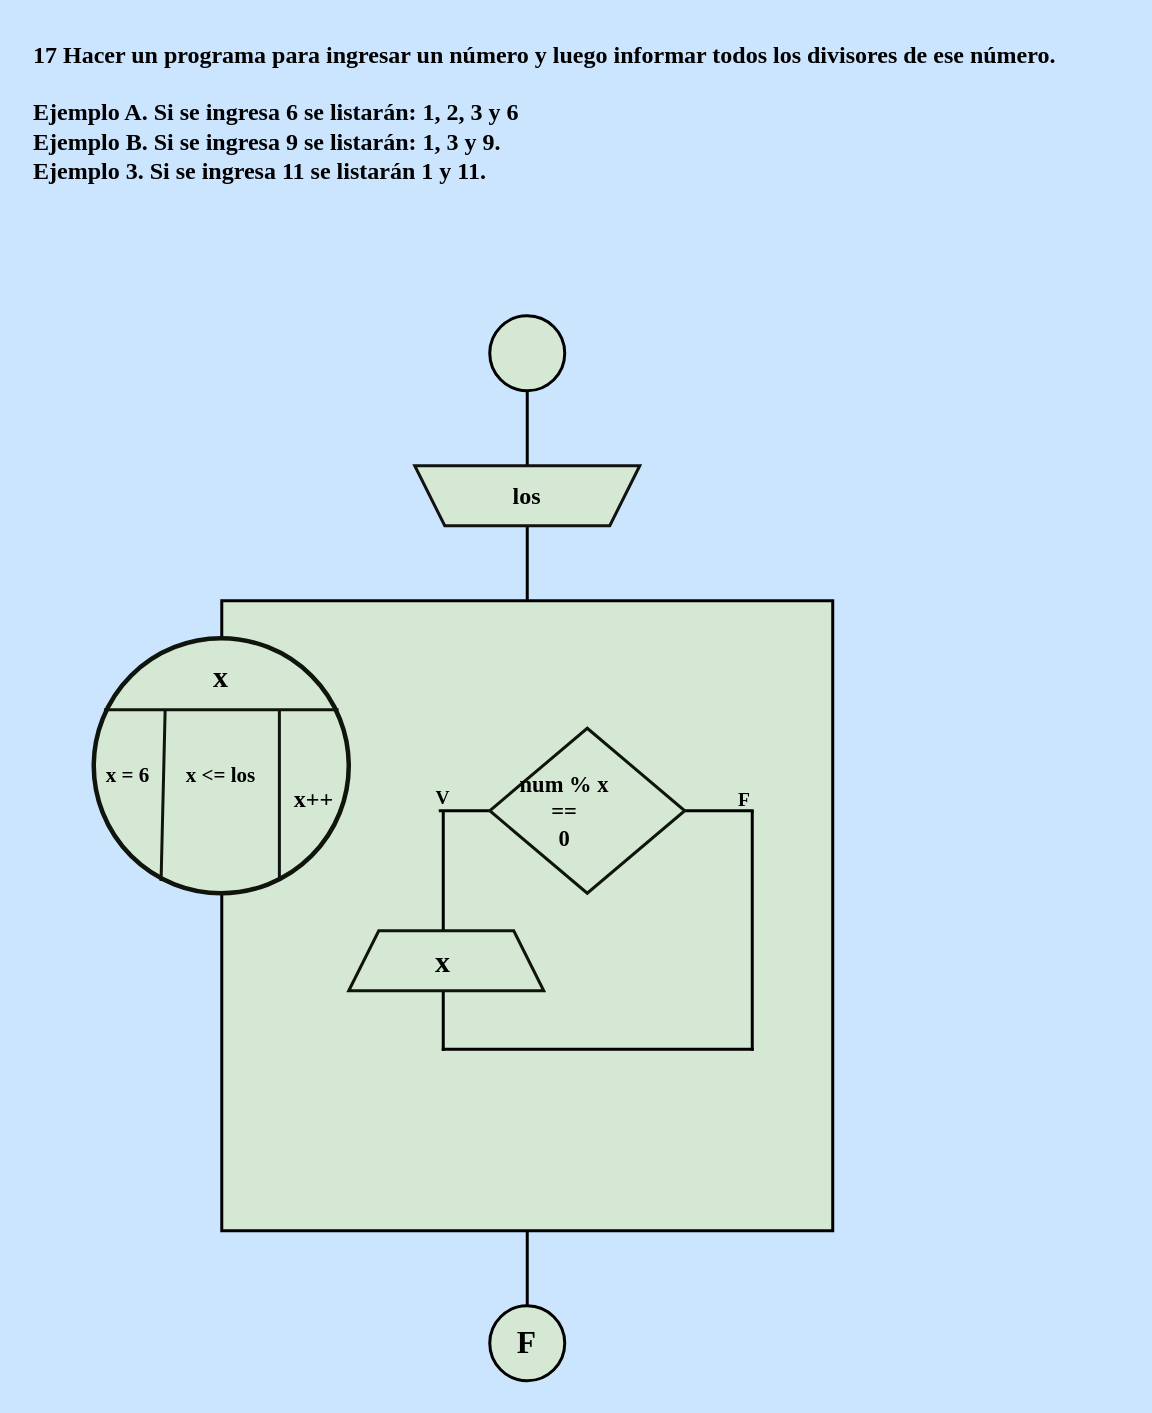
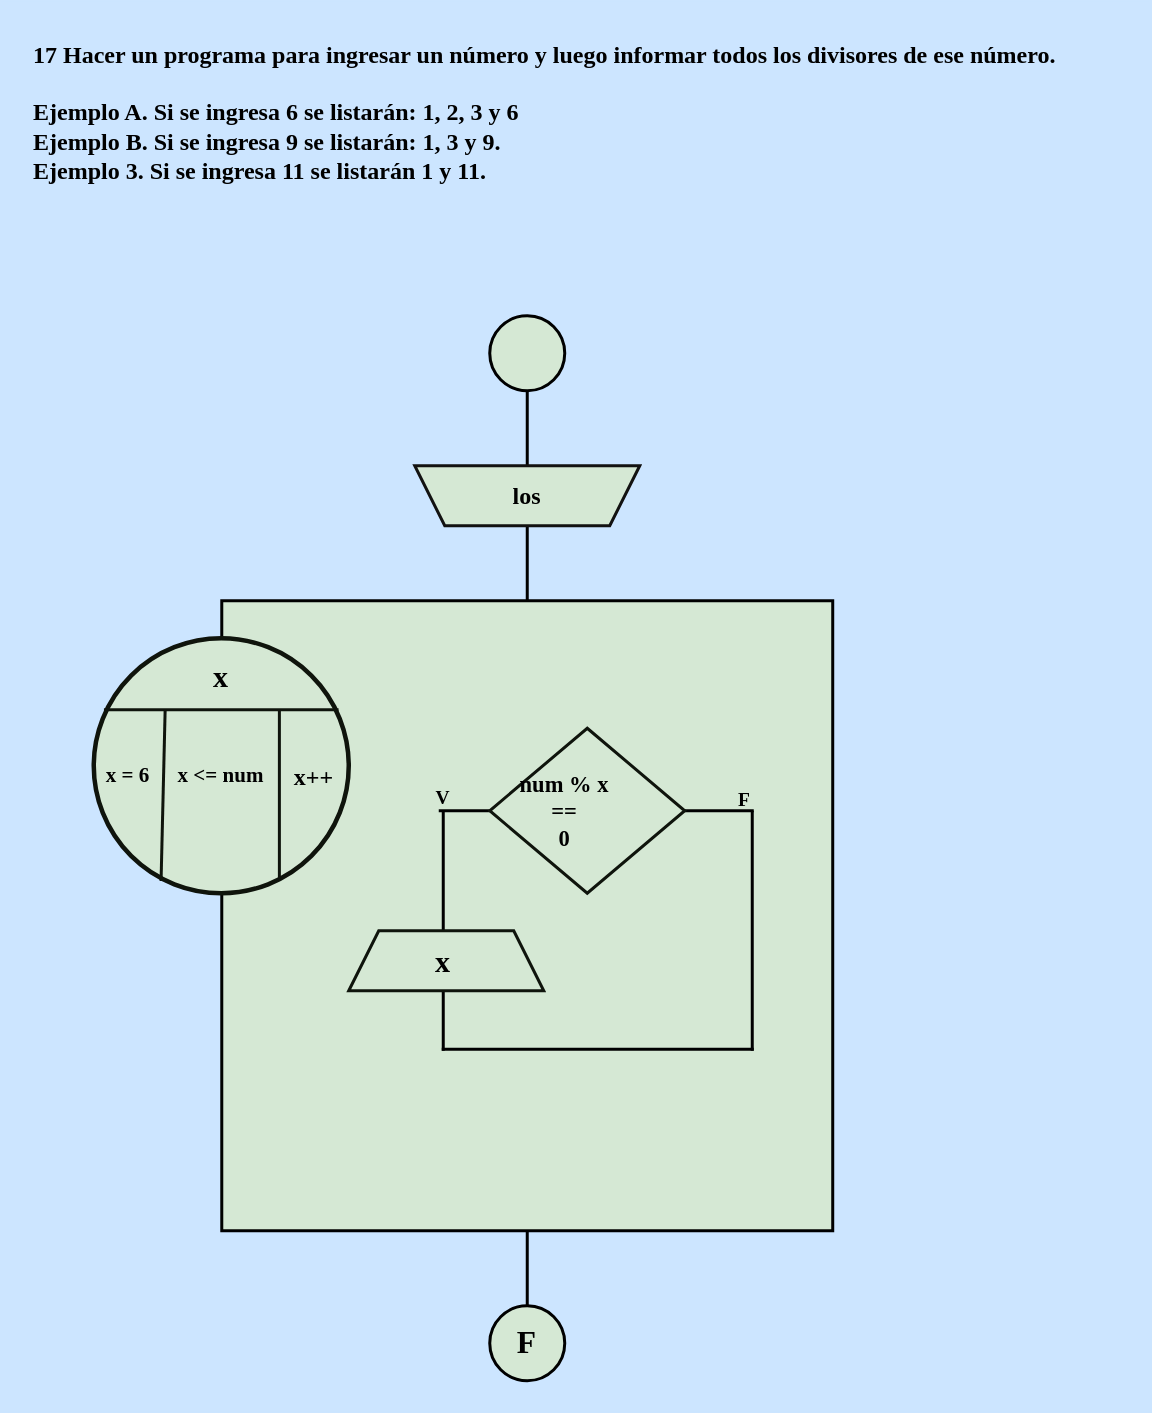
(221, 776) -> (221, 776)
(314, 799) -> (314, 776)
